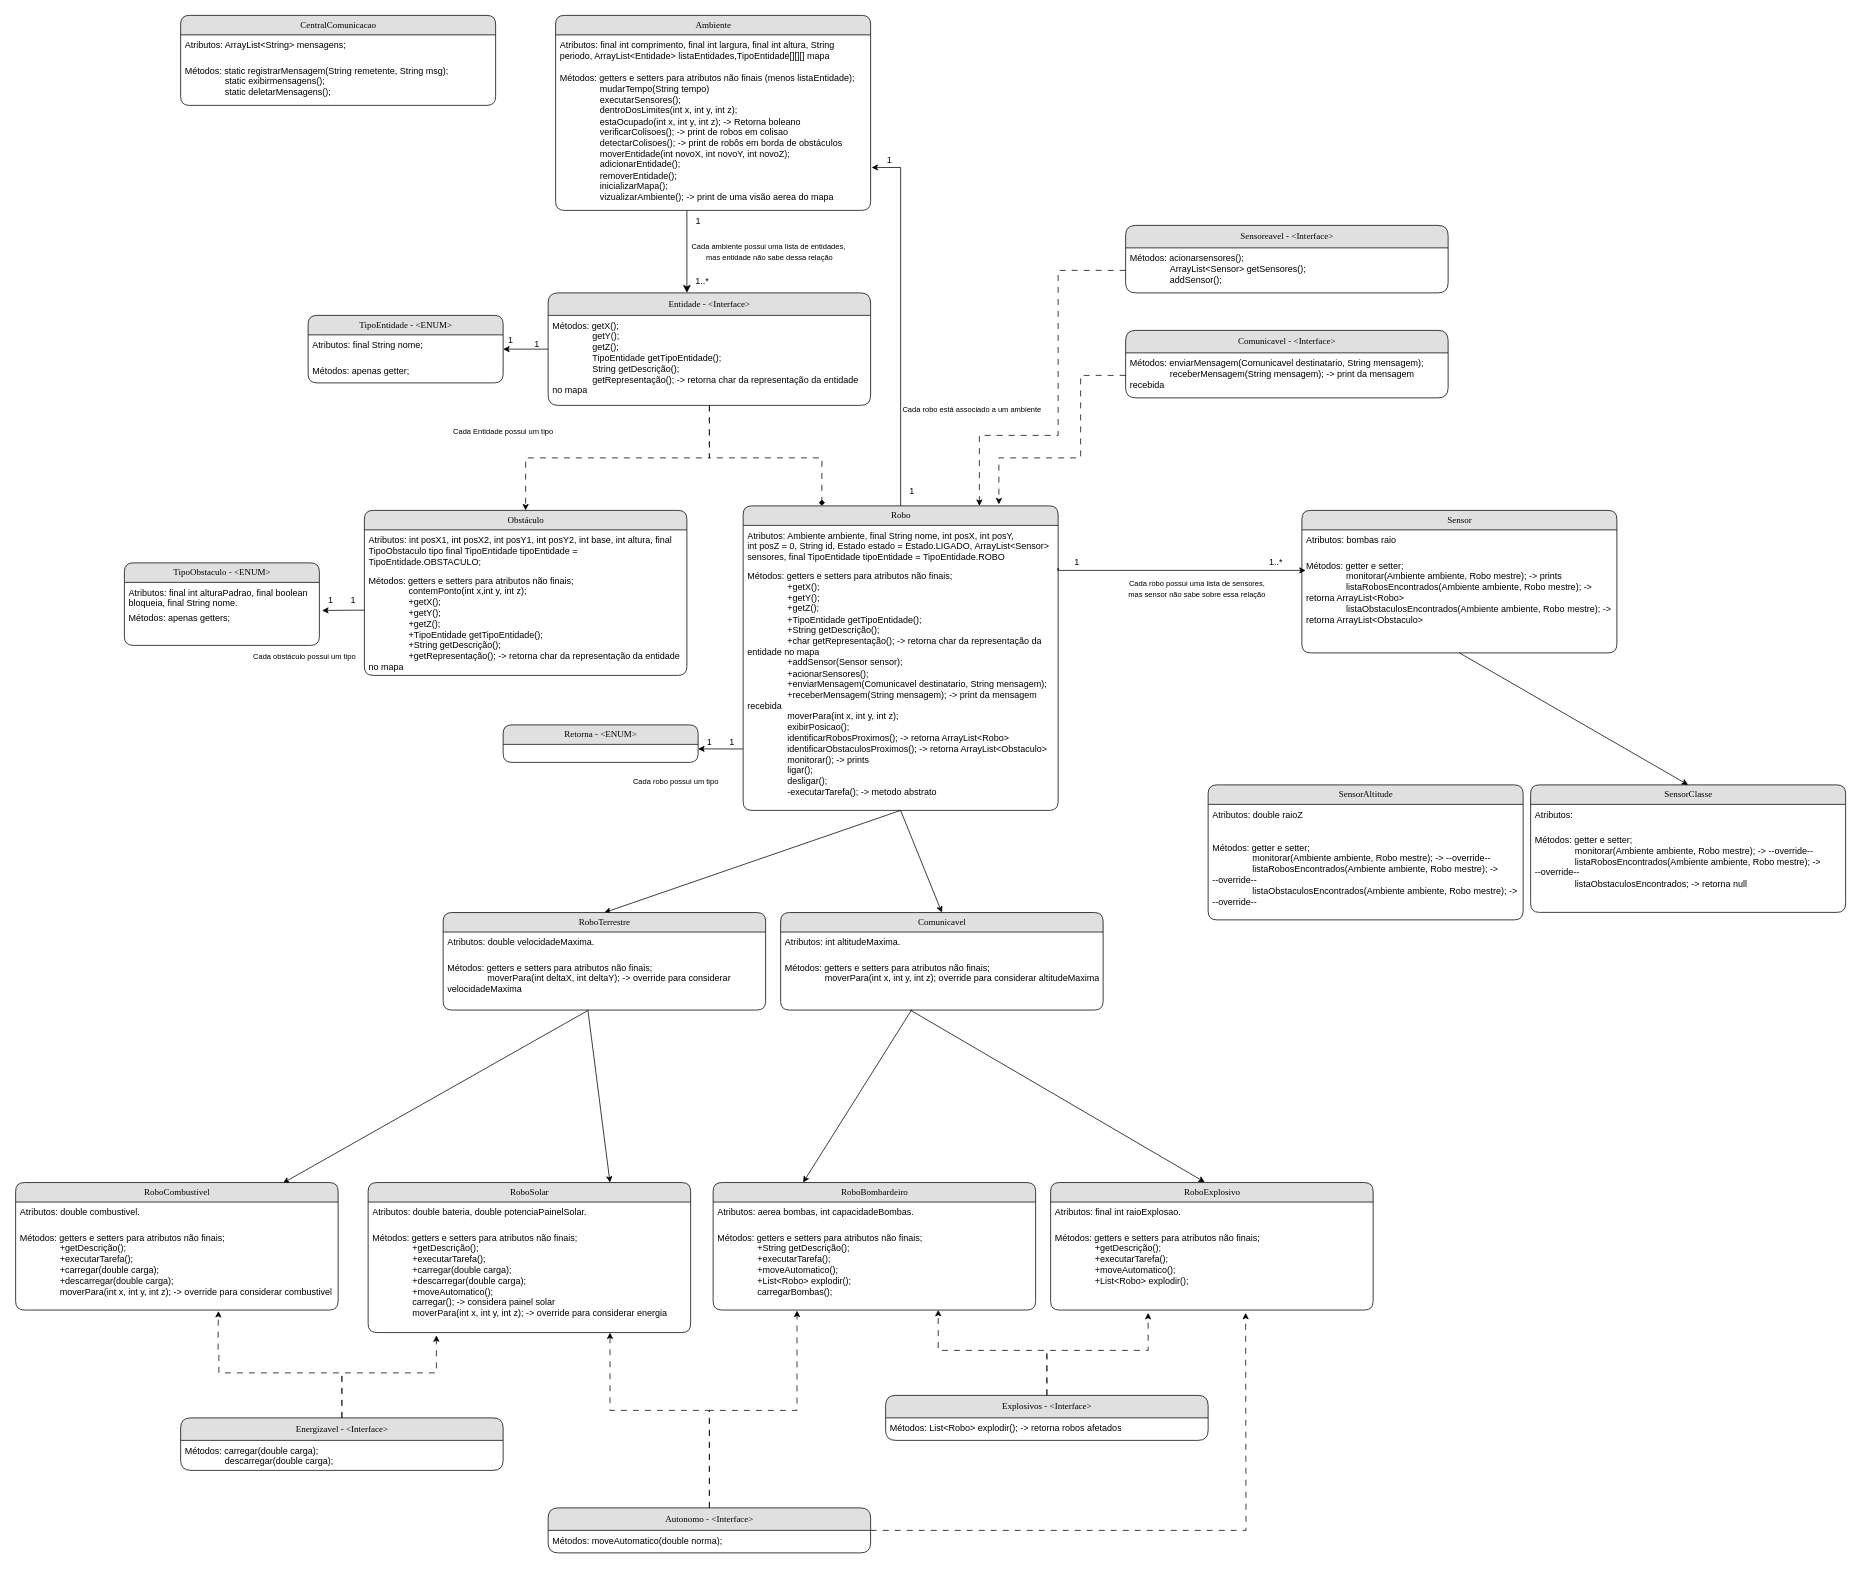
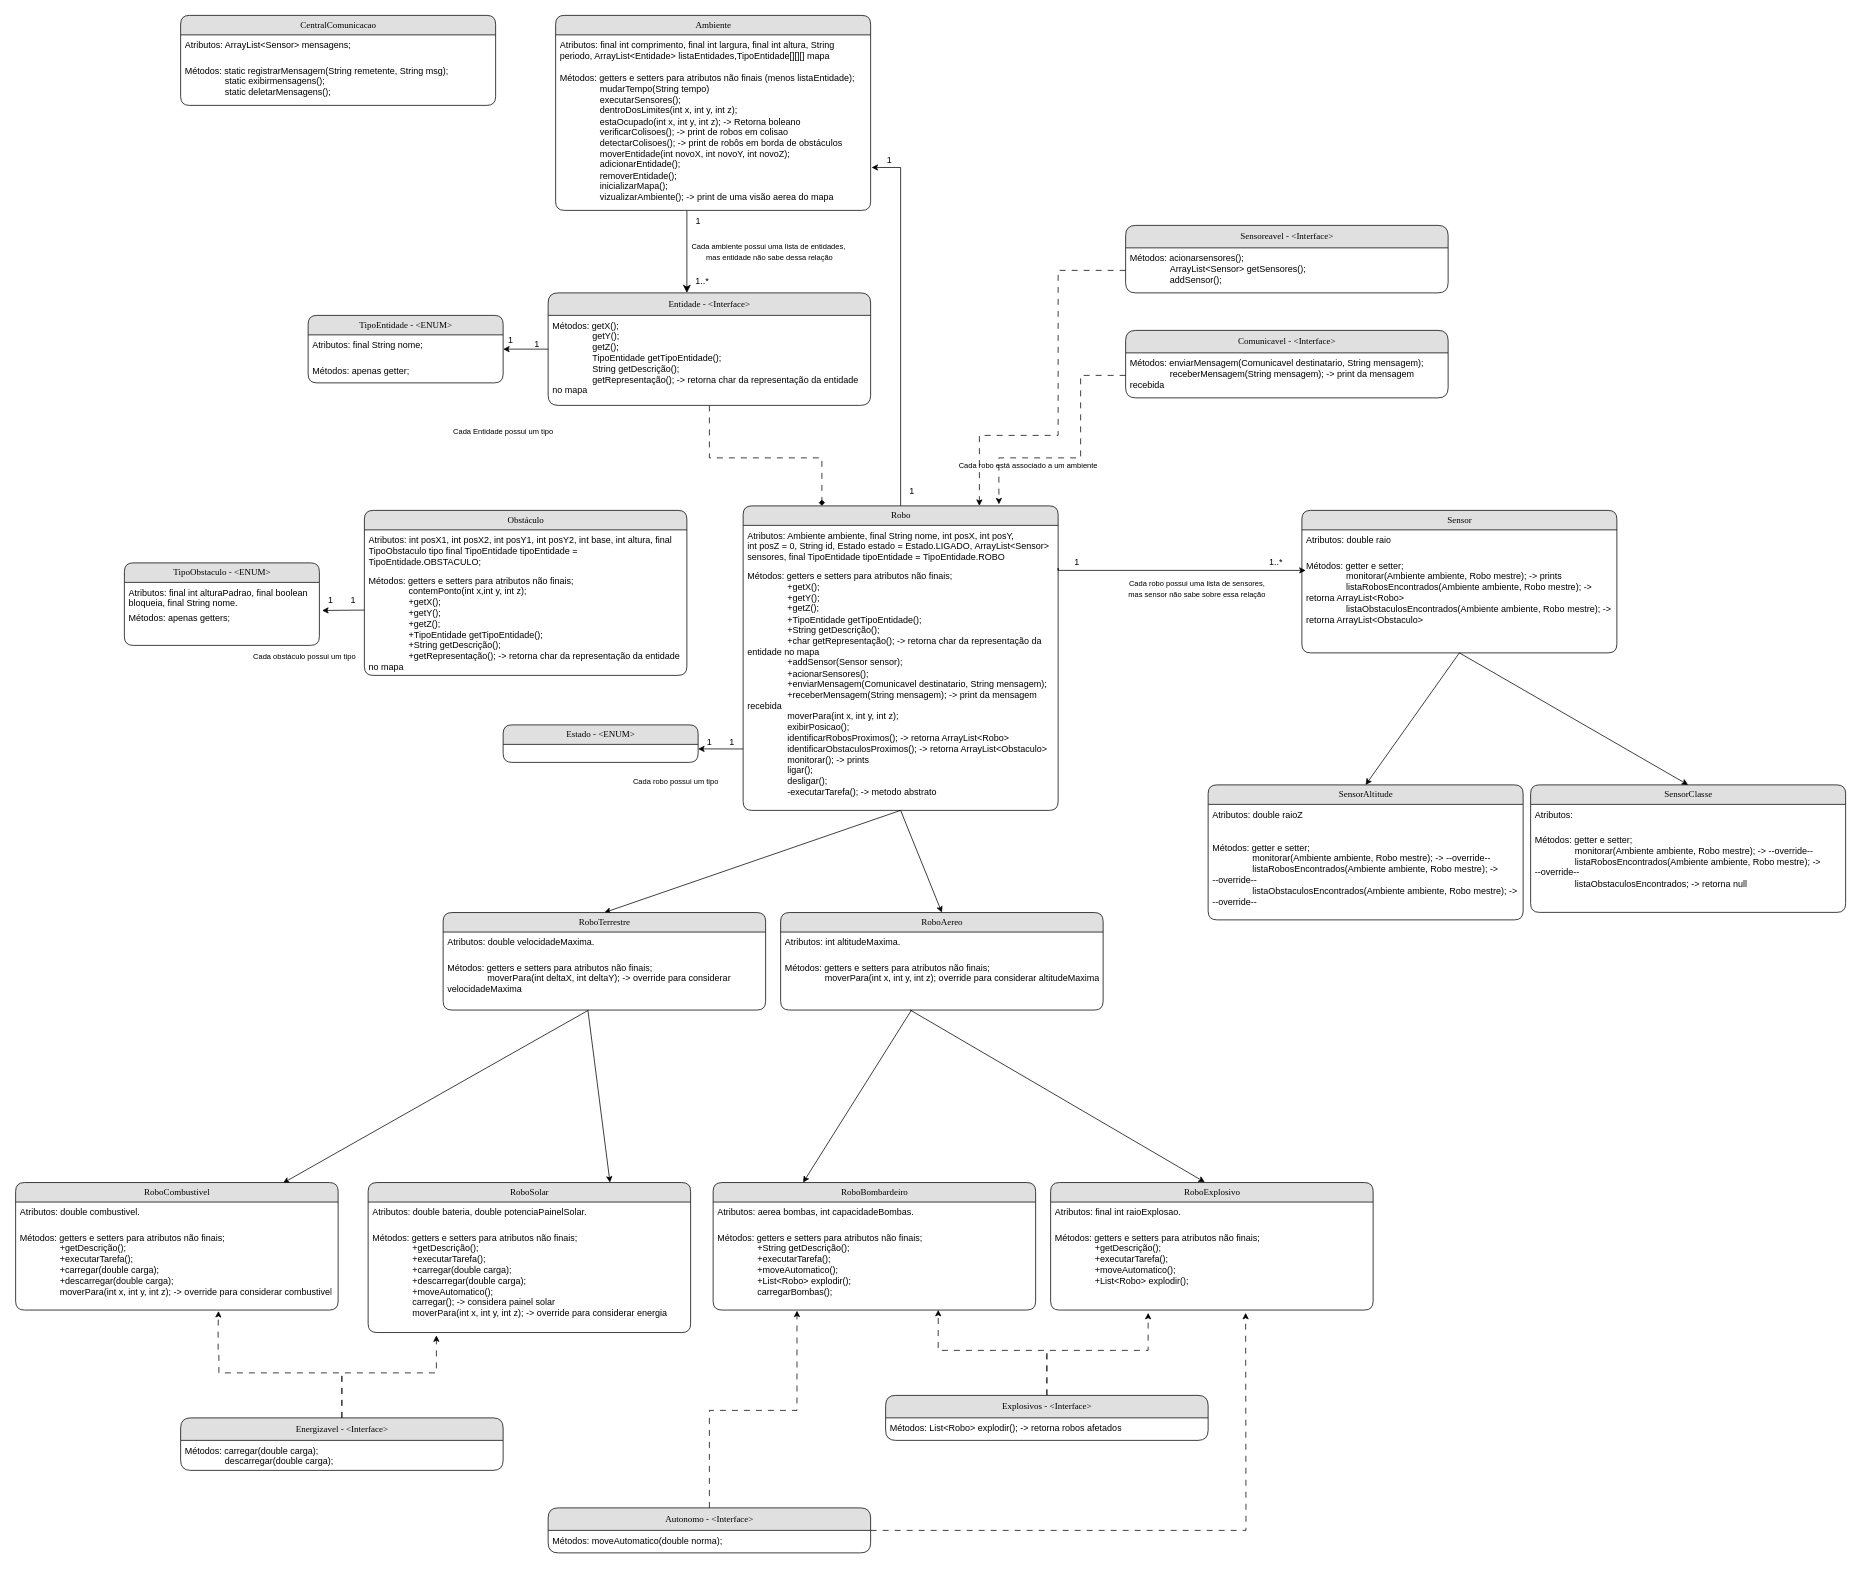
(275, 46) -> (276, 46)
(972, 409) -> (1028, 465)
(525, 480) -> none
(1356, 541) -> (1355, 541)
none -> (1413, 717)
(601, 735) -> (601, 735)
(942, 922) -> (942, 922)
(658, 1410) -> none
